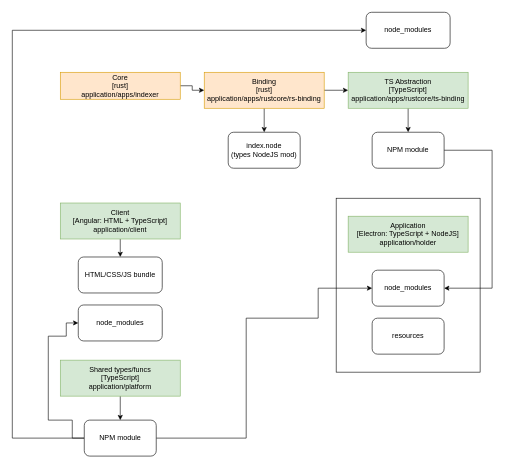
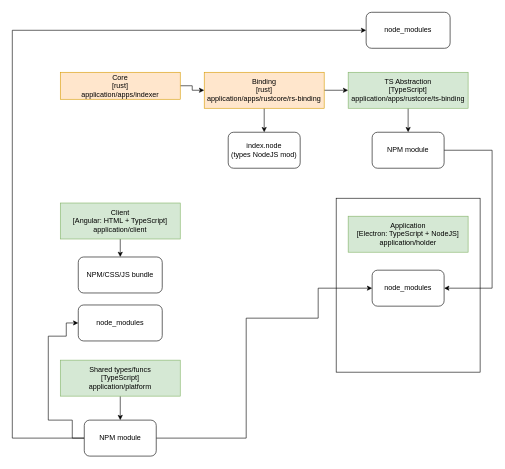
(120, 275) -> (120, 275)
(408, 336) -> none
